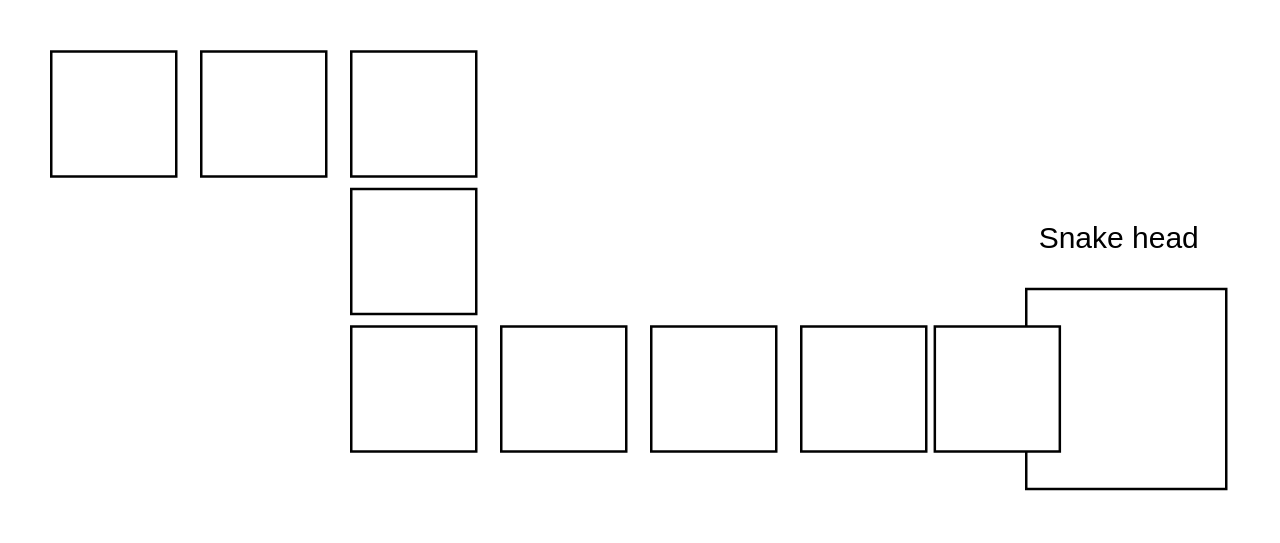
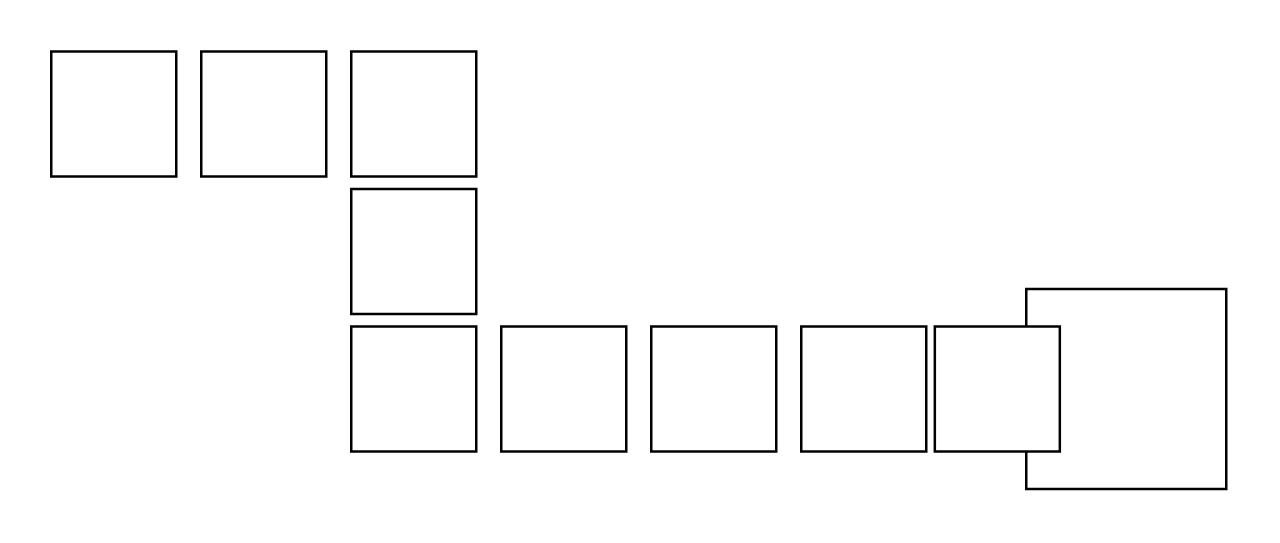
(1120, 239) -> none
